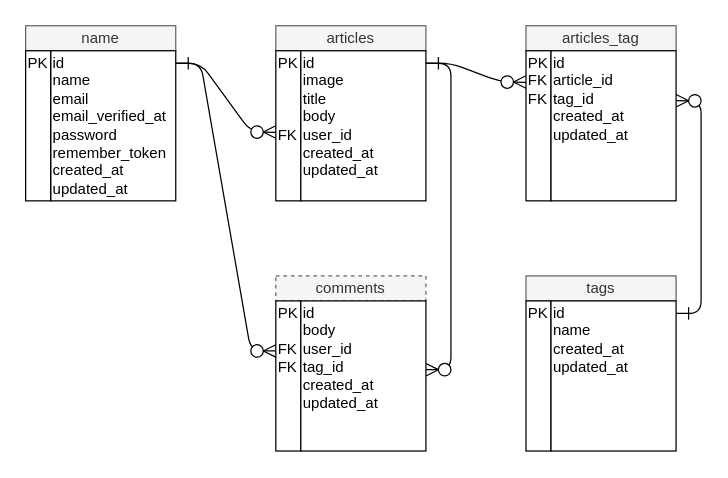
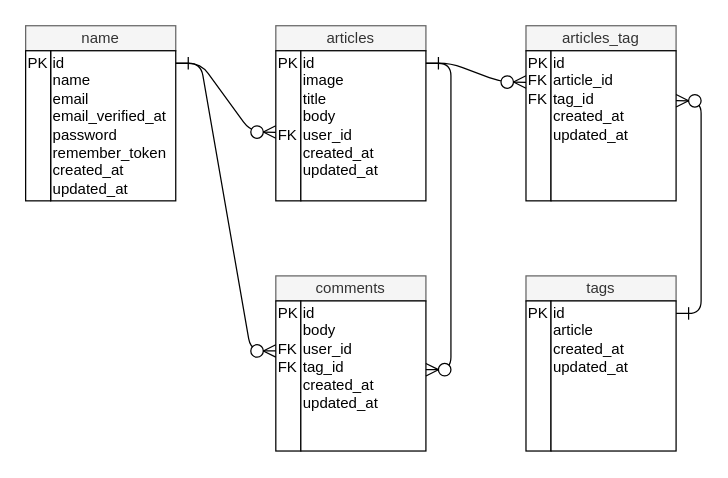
(351, 288) -> (351, 288)
(595, 376) -> (595, 376)
